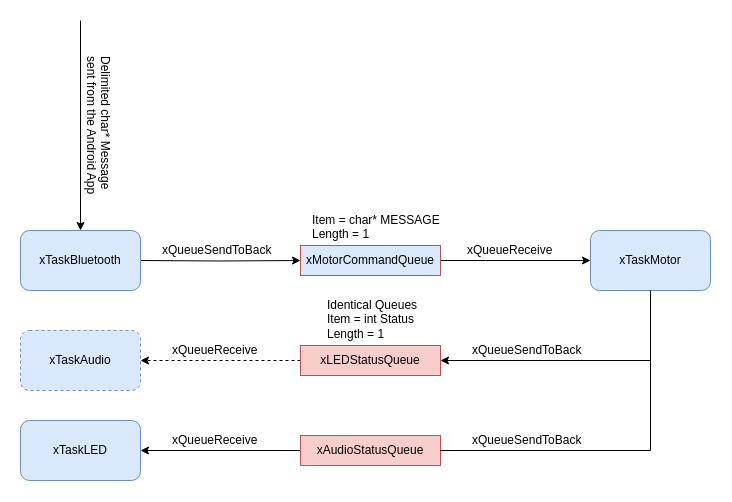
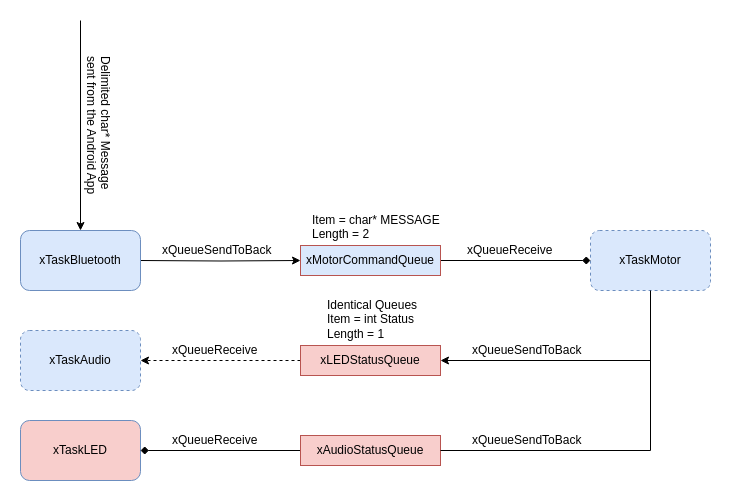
(375, 228) -> (375, 228)
(582, 261) -> (582, 261)
(651, 261) -> (651, 261)
(81, 451) -> (81, 451)
(148, 451) -> (149, 451)
